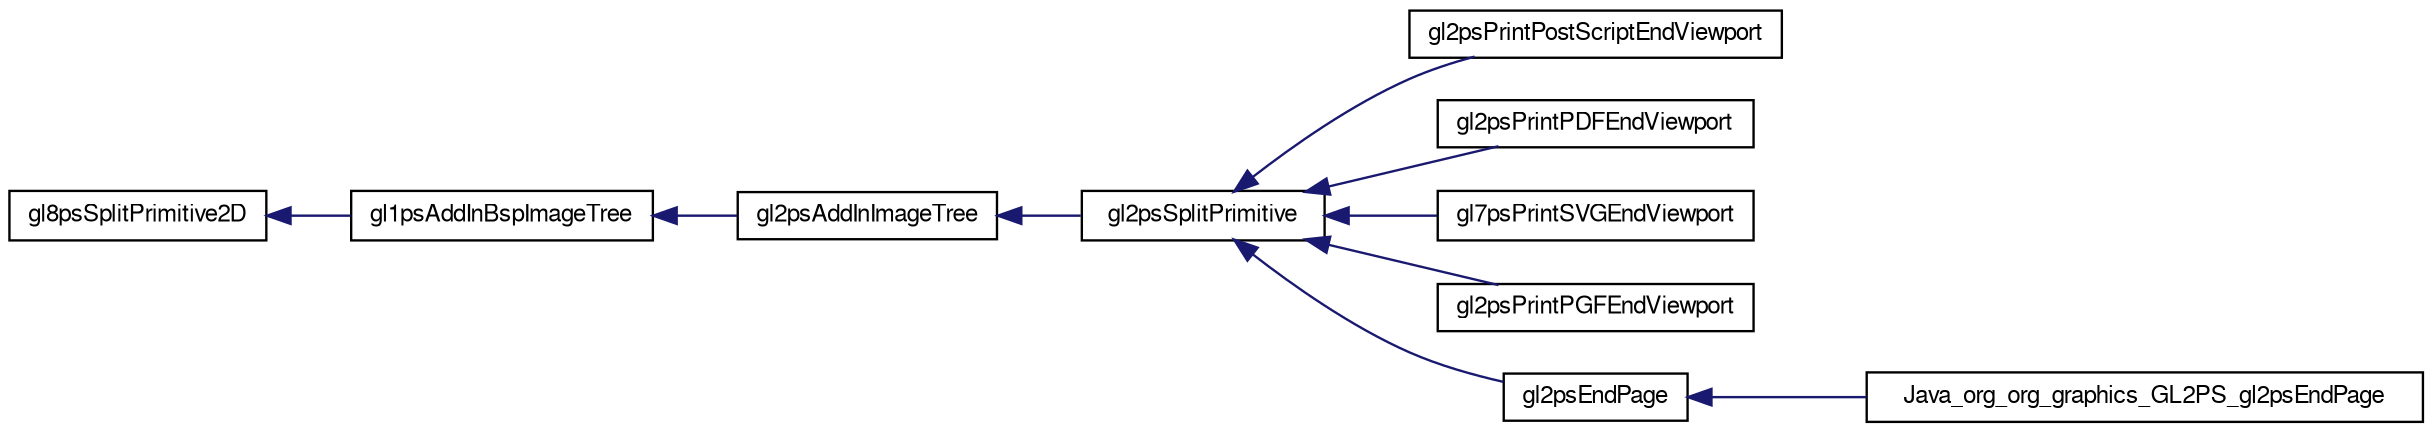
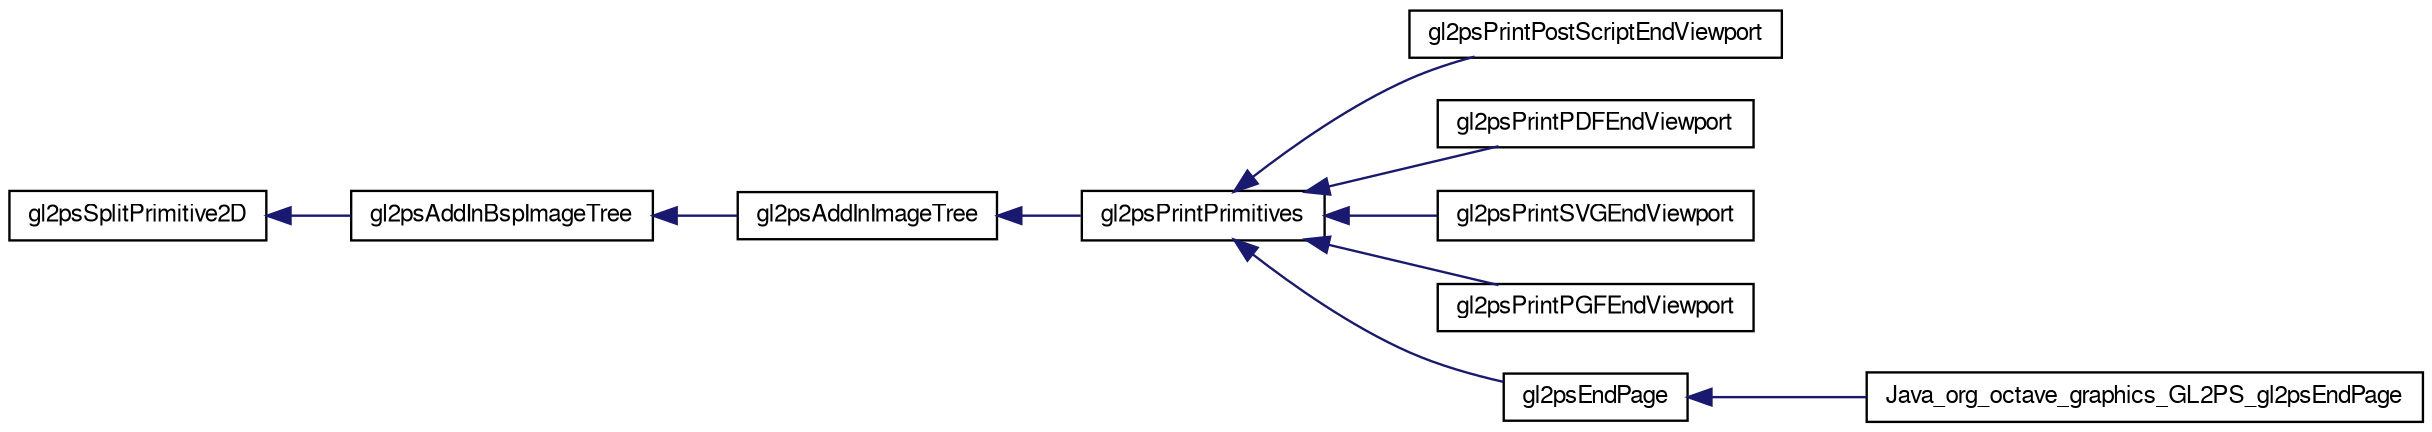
(138, 216) -> (138, 216)
(502, 216) -> (502, 216)
(1203, 216) -> (1203, 216)
(1596, 216) -> (1596, 216)
(2145, 397) -> (2145, 397)
